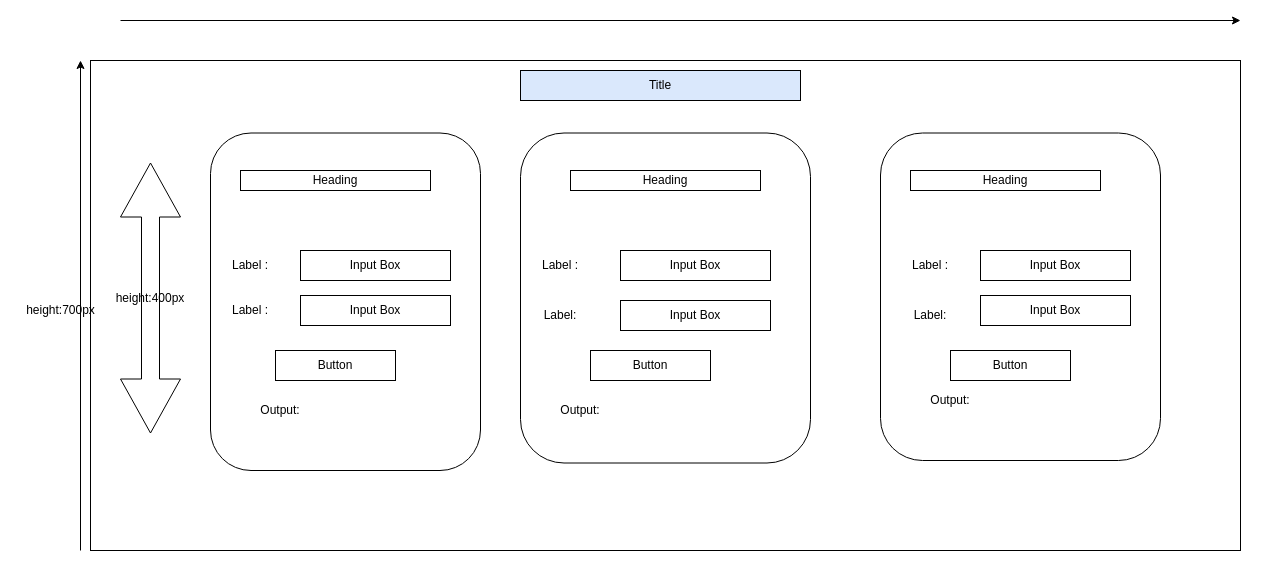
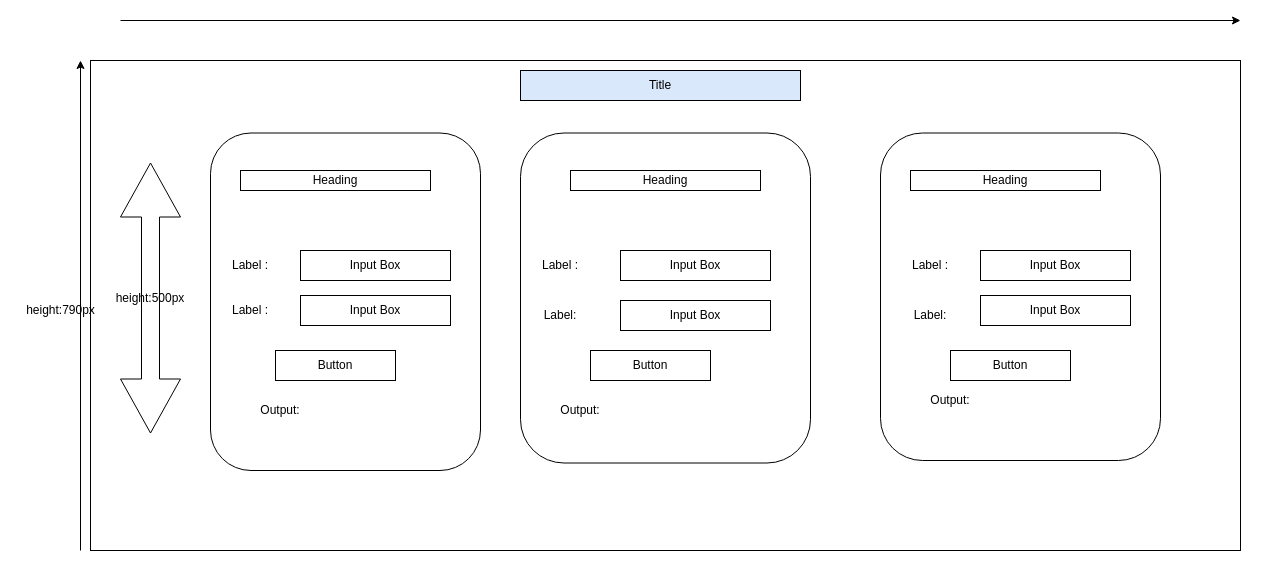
(151, 299) -> (151, 299)
(61, 311) -> (61, 311)
